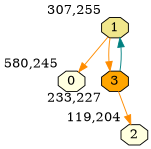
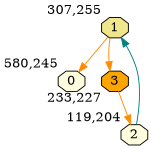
(121, 59) -> (139, 84)
